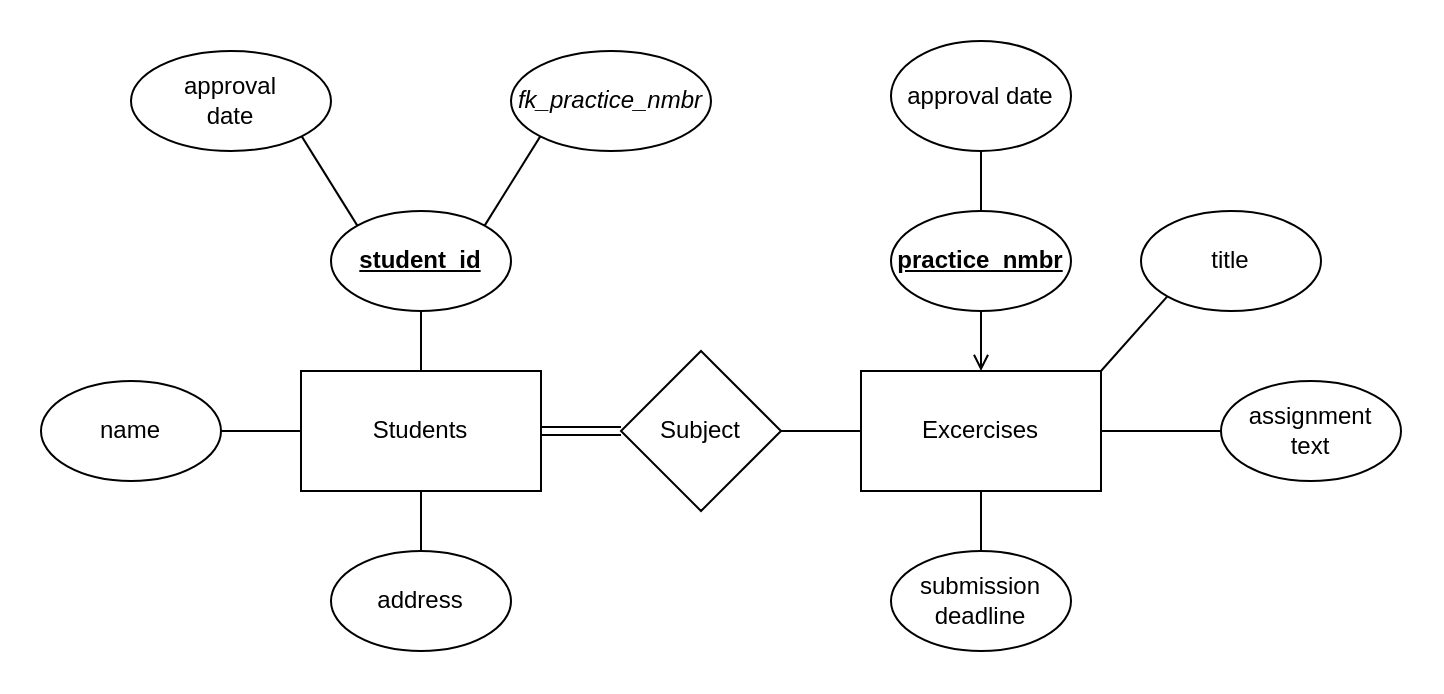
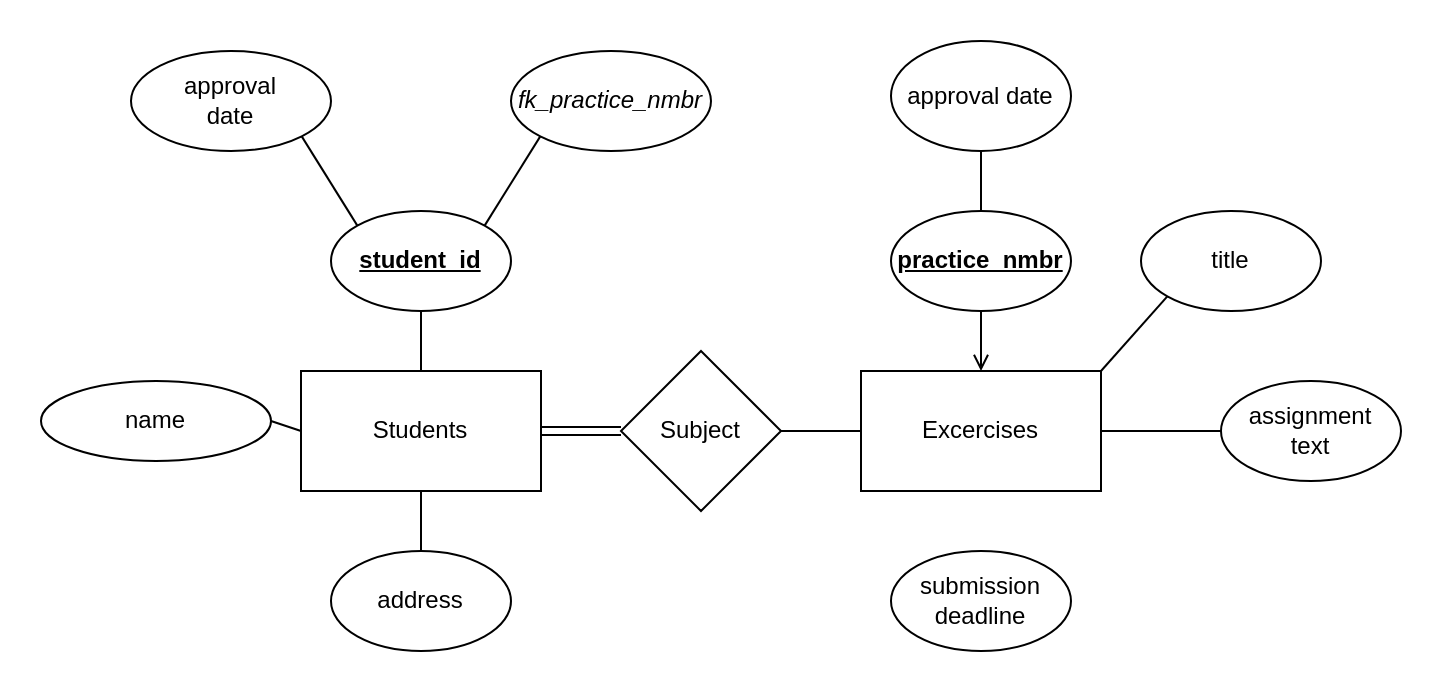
(131, 431) -> (156, 421)
(981, 521) -> none
